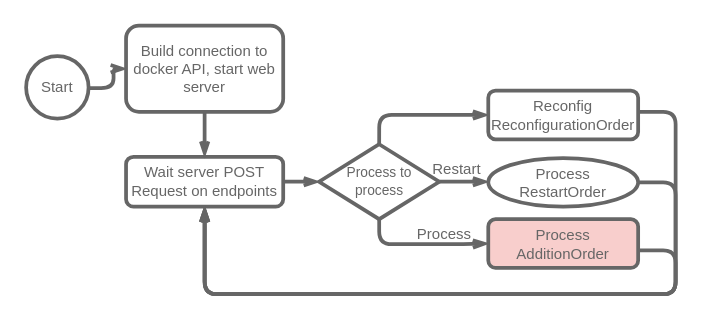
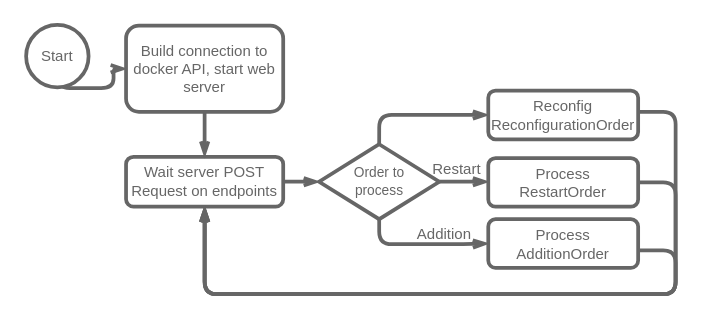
(57, 88) -> (57, 56)
(379, 182) -> (379, 182)
(563, 183) -> (563, 183)
(444, 234) -> (444, 234)
(563, 244) -> (563, 244)
